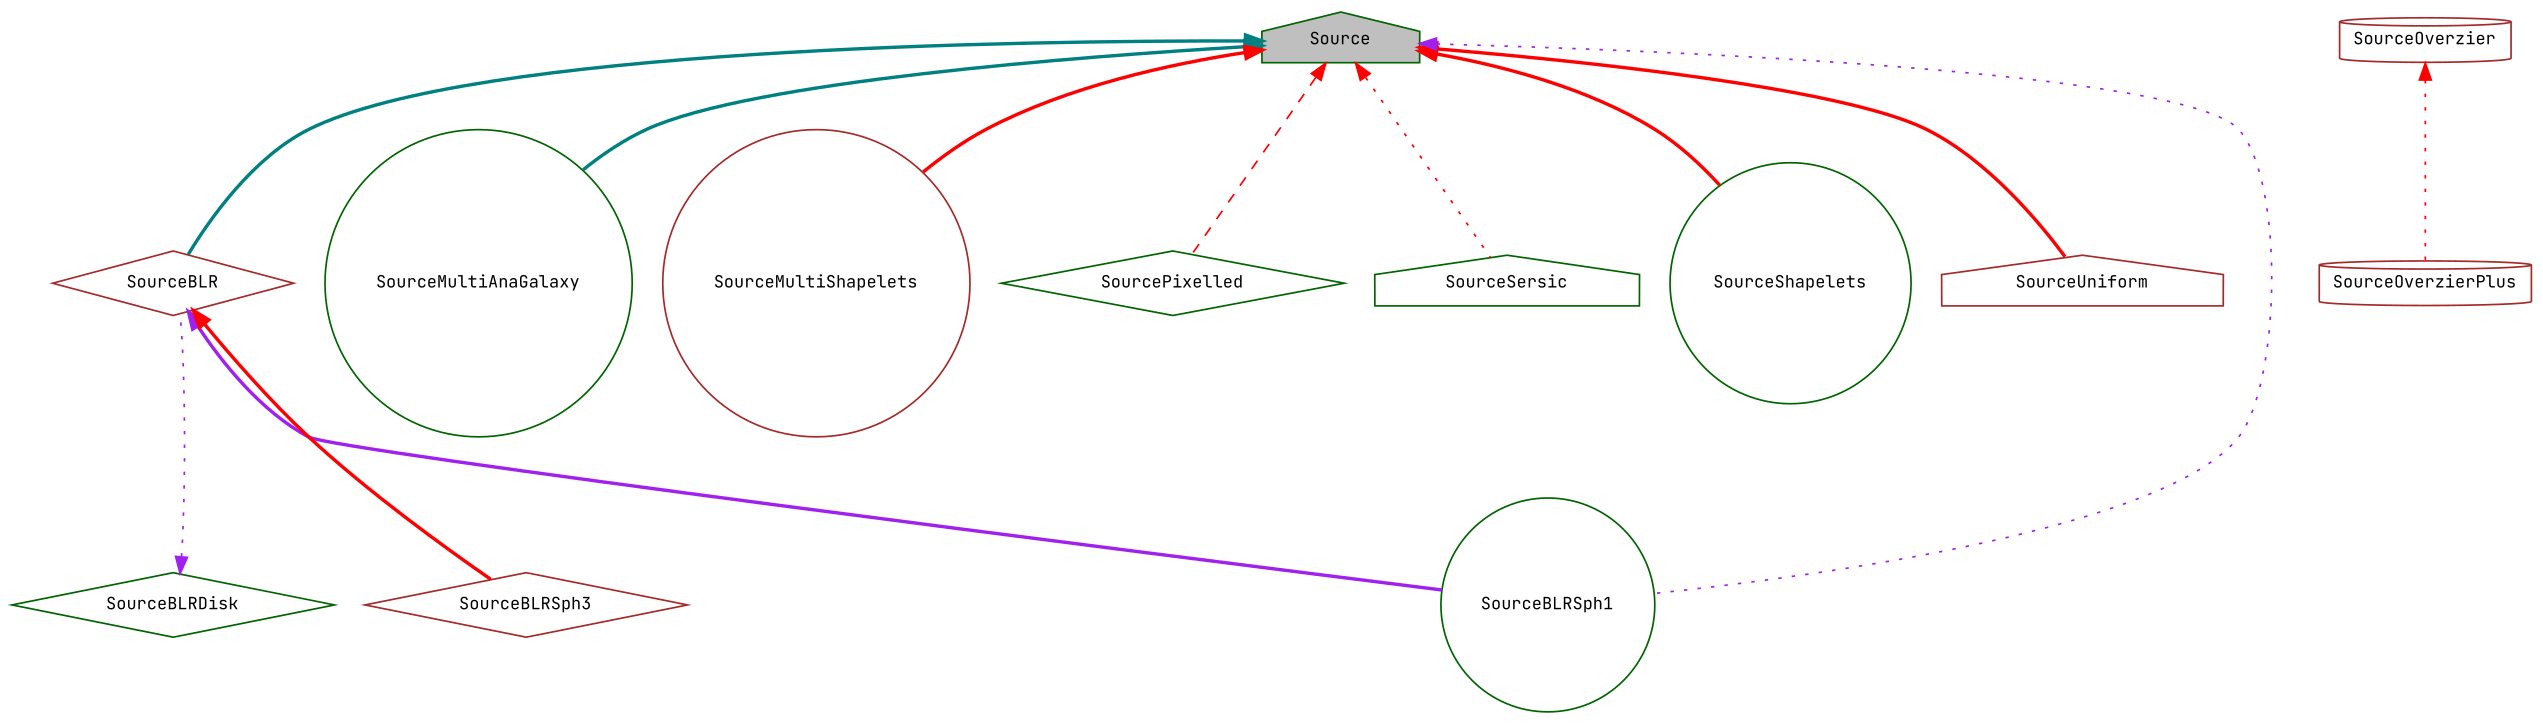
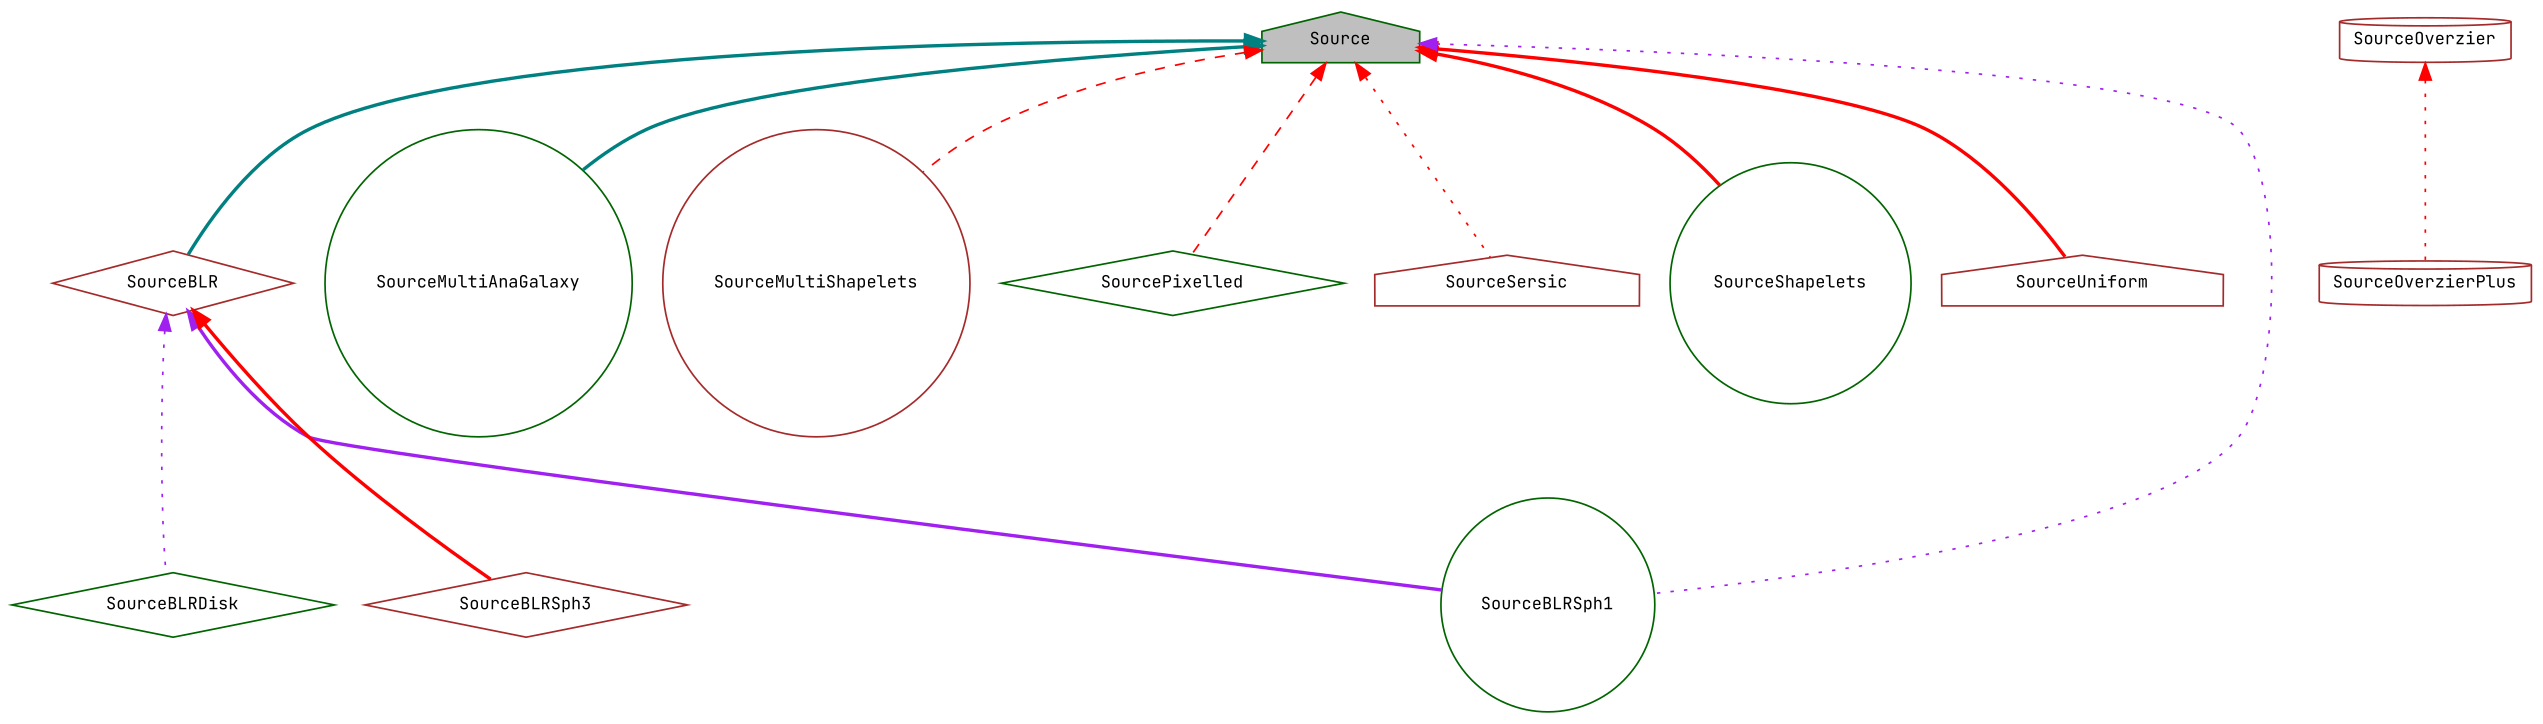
(1076, 92) -> (1076, 92)
(1507, 283) -> (1507, 283)
(185, 435) -> (162, 452)
